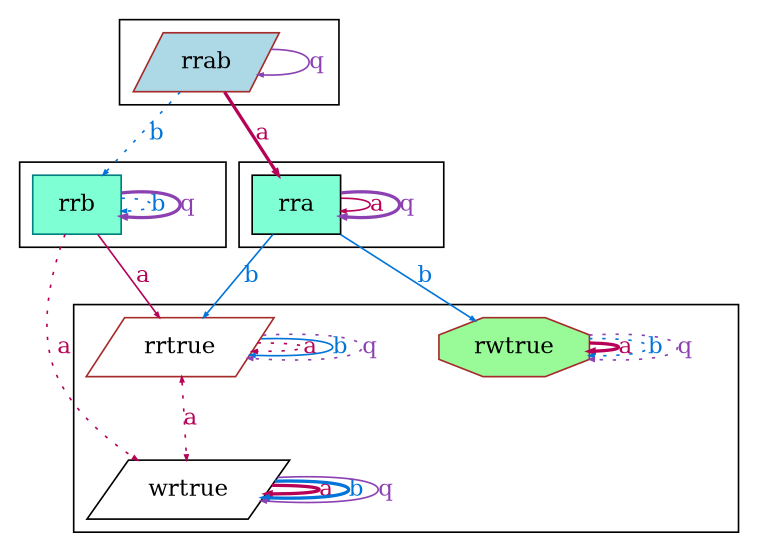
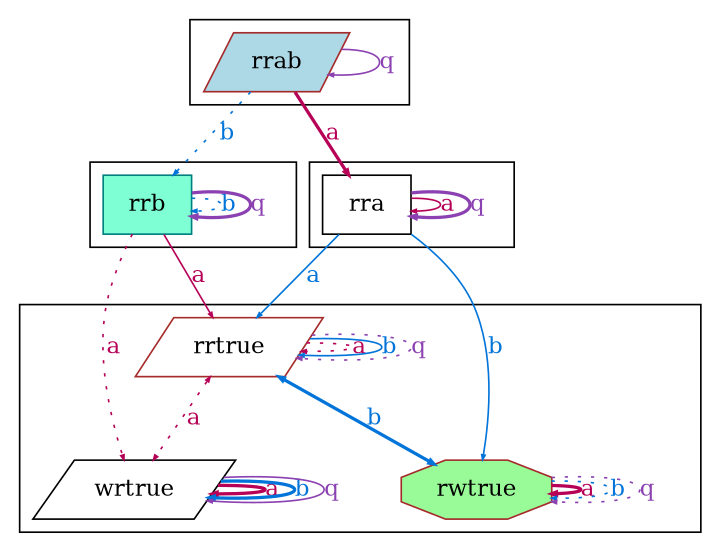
(296, 205) -> (367, 205)
(252, 276) -> (314, 276)
none -> (357, 420)
